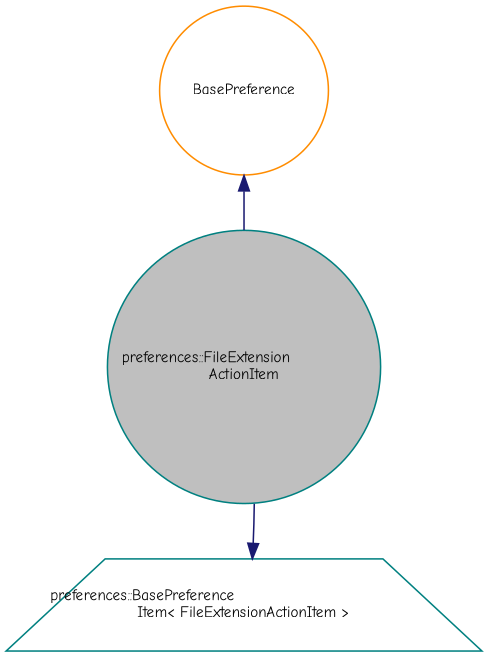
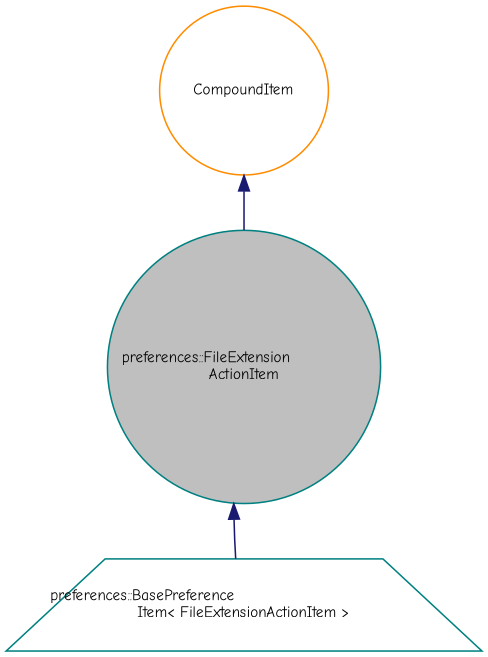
(244, 91) -> (244, 91)
(254, 524) -> (235, 539)
